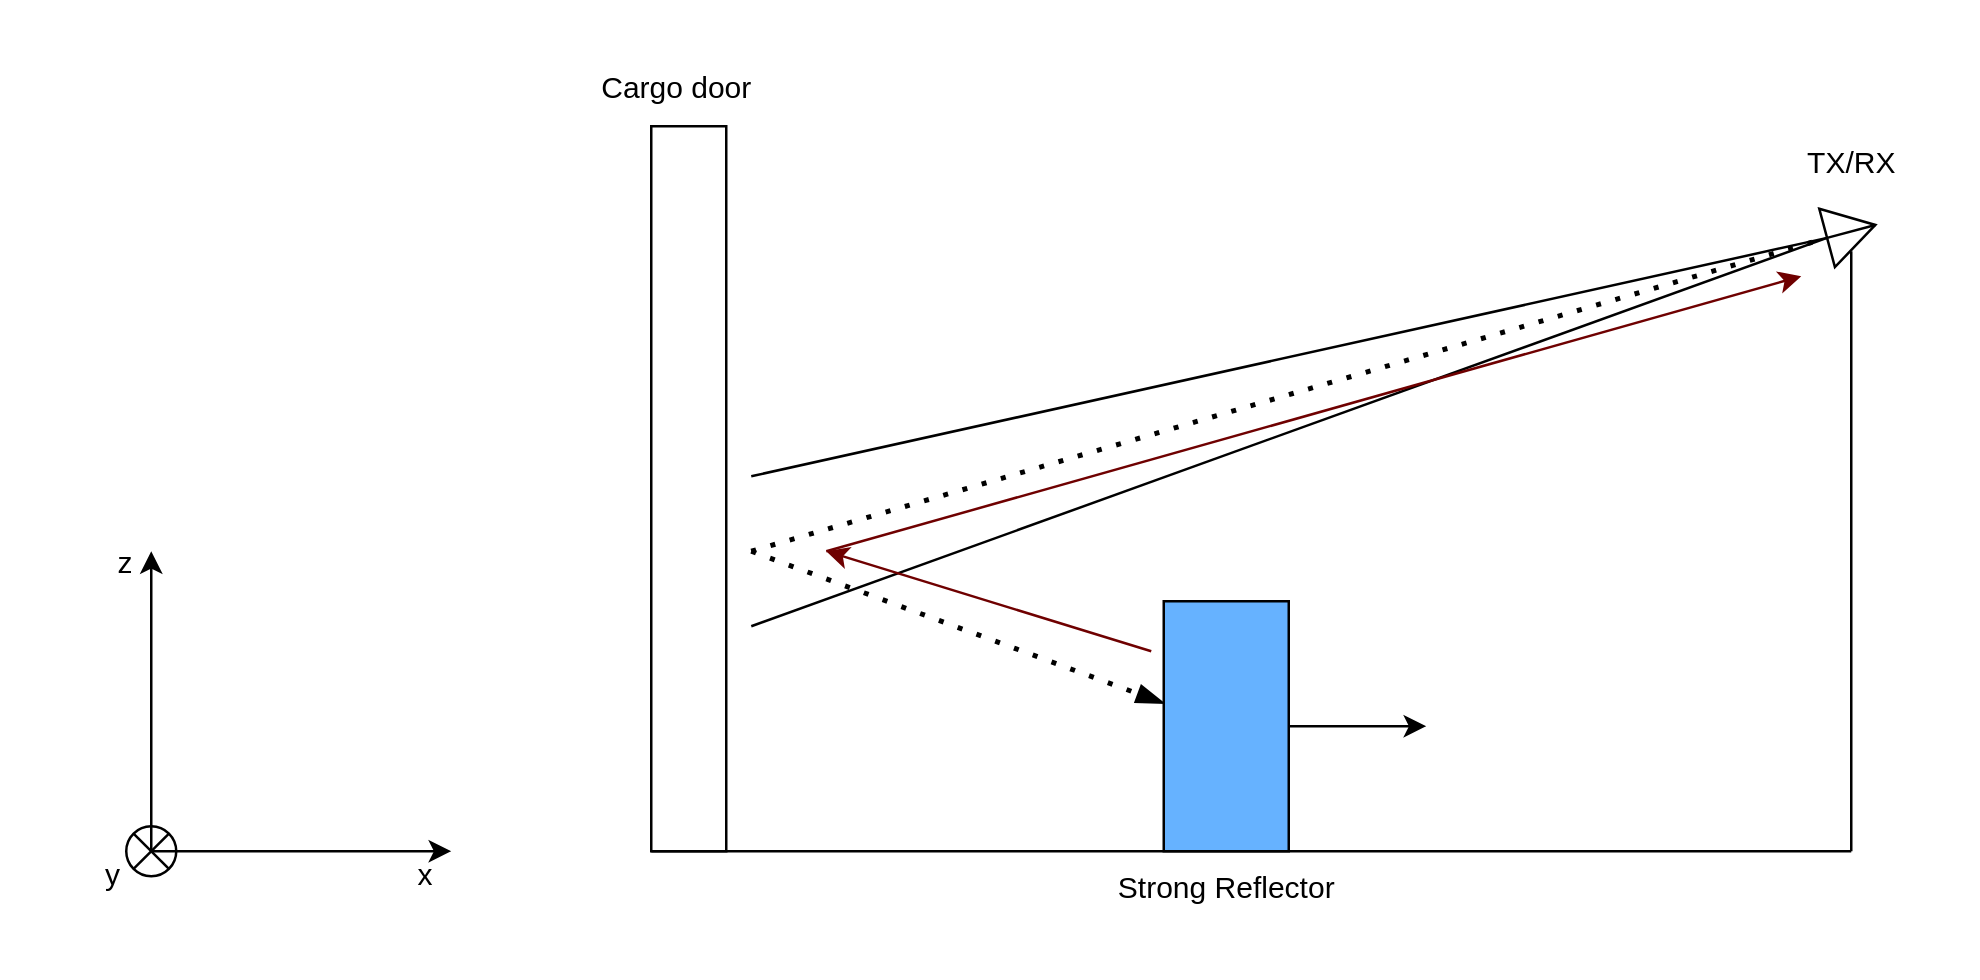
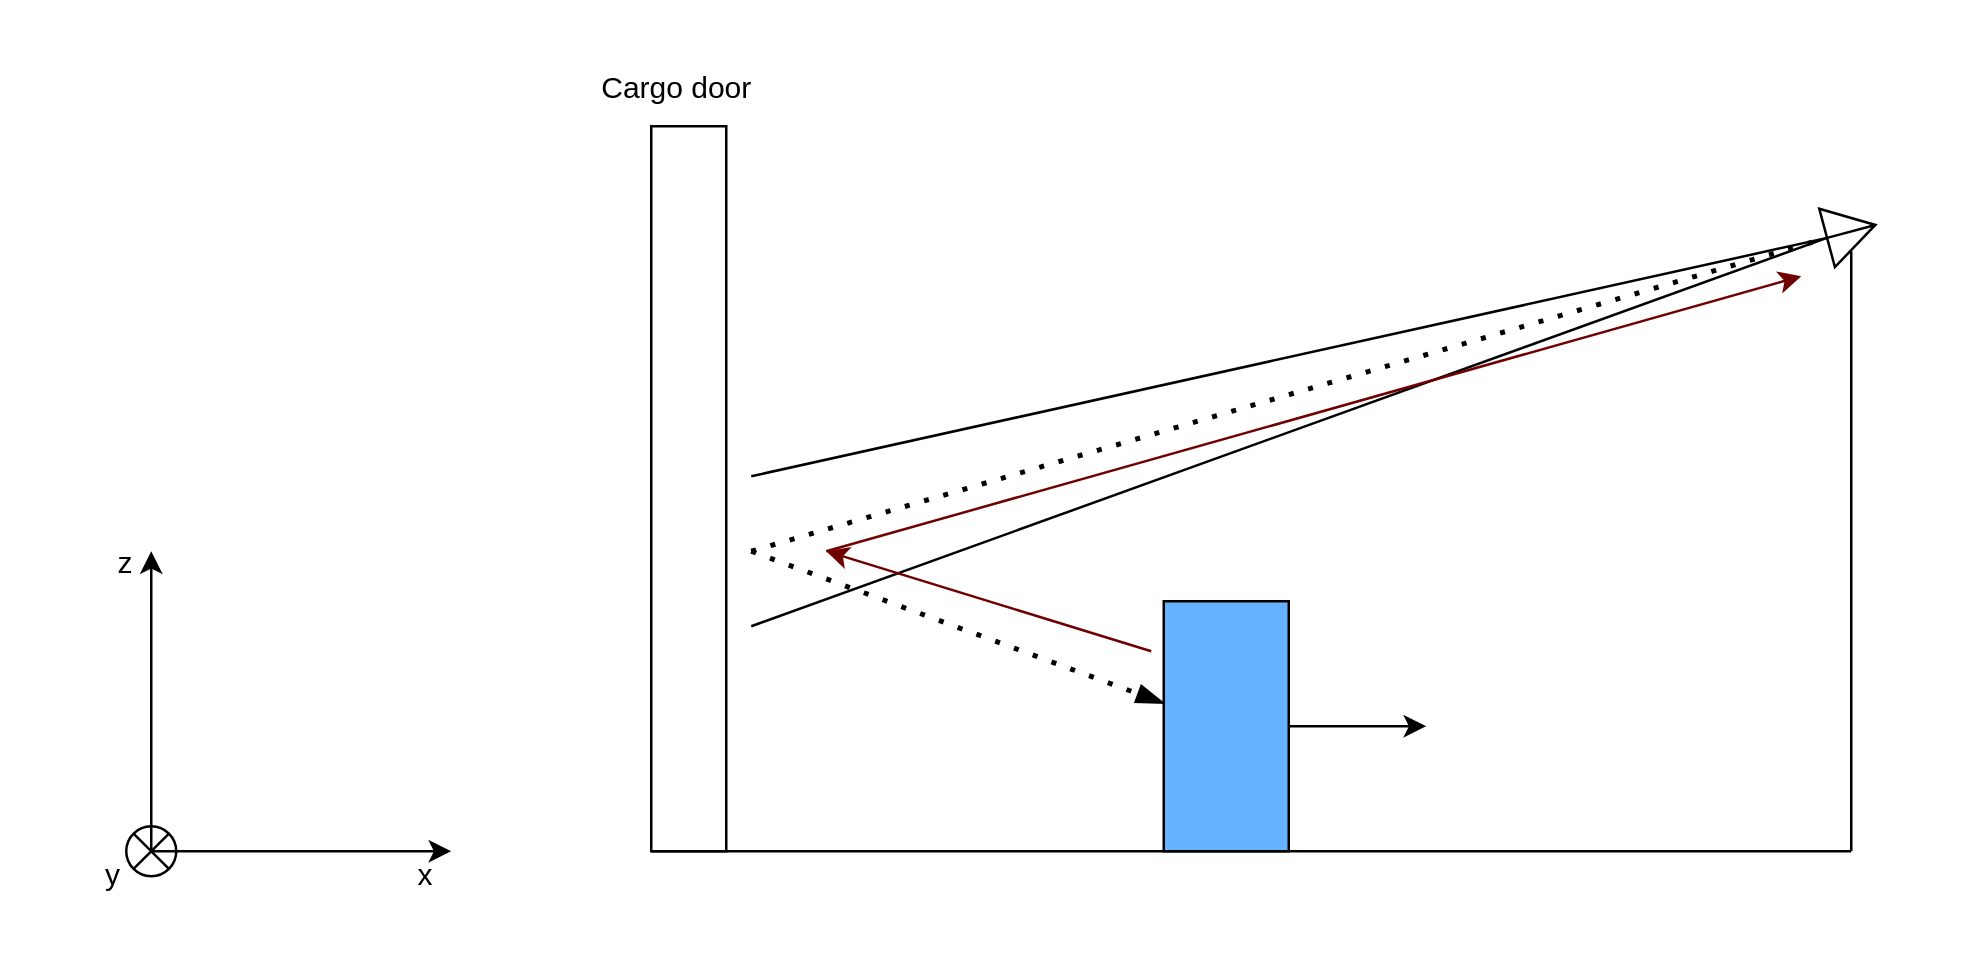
(1851, 164) -> none
(1226, 889) -> none
